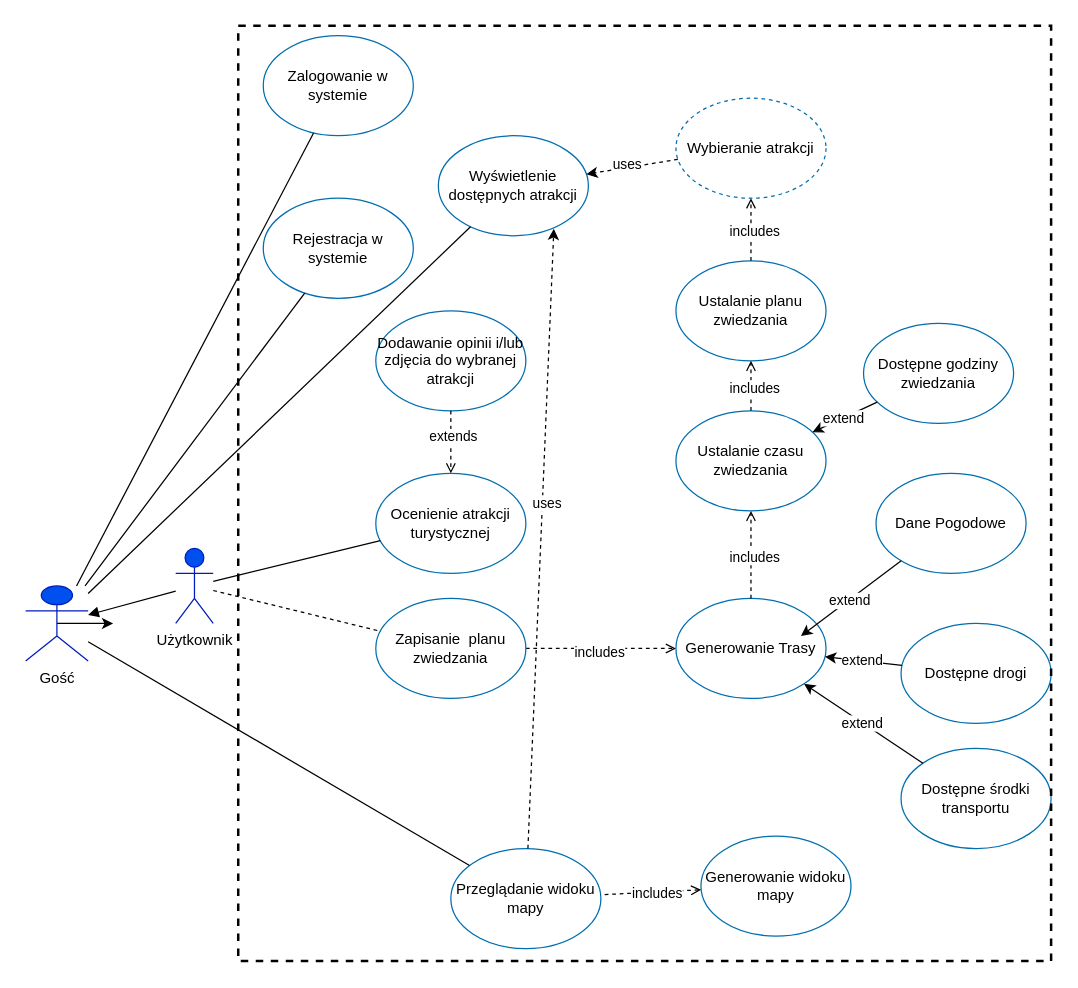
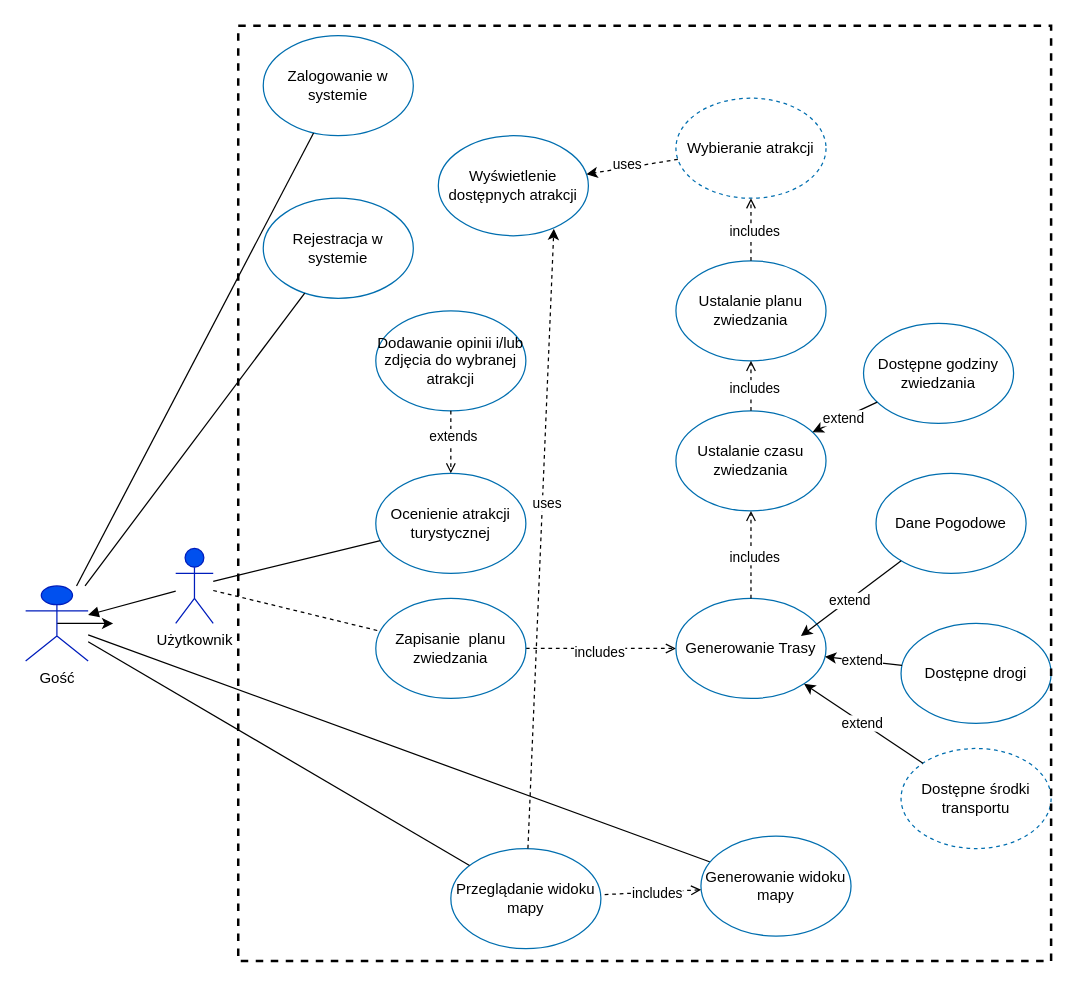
(279, 410) -> (399, 748)
(976, 798) -> (976, 798)
